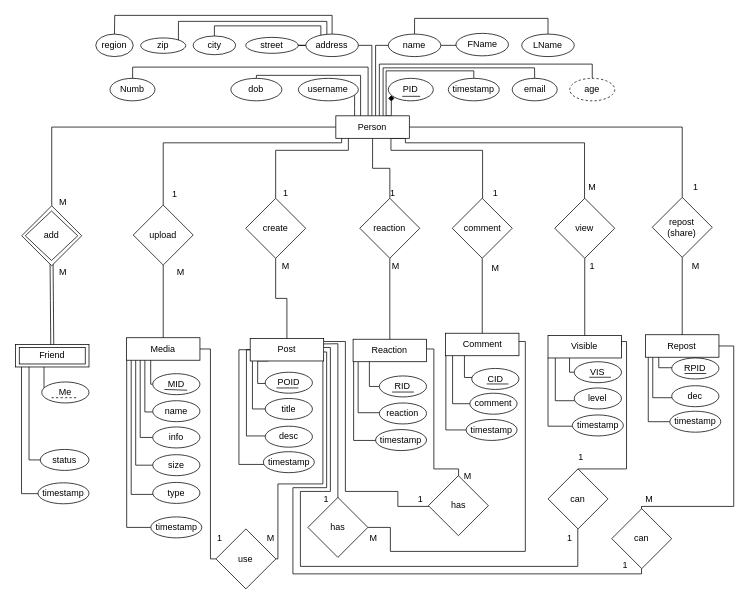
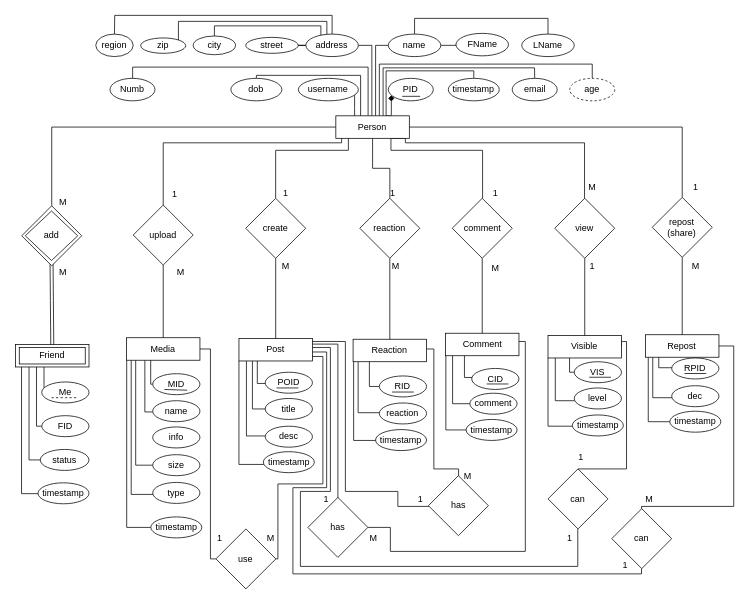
(287, 350) -> (276, 350)
none -> (36, 399)
(140, 405) -> none
none -> (65, 426)
